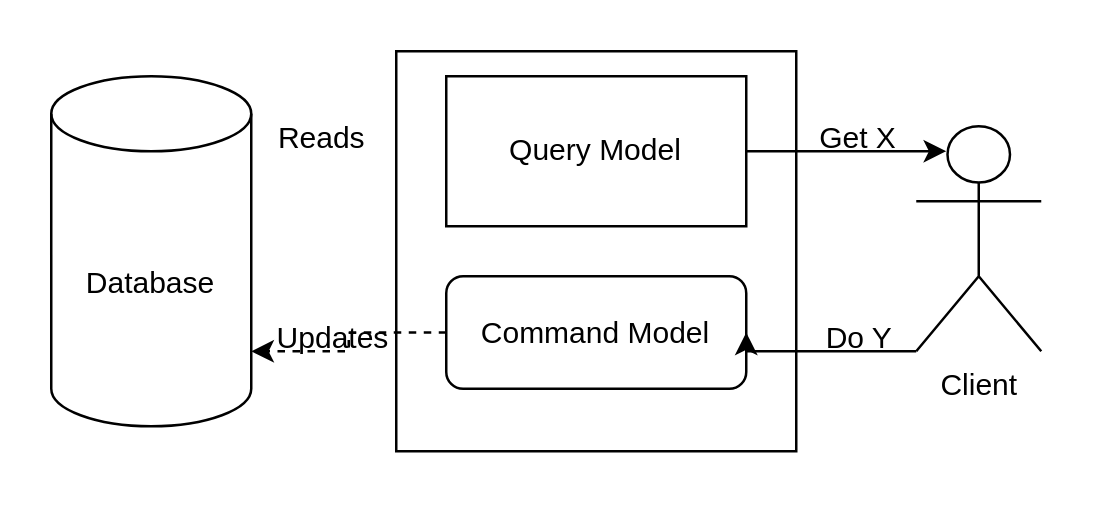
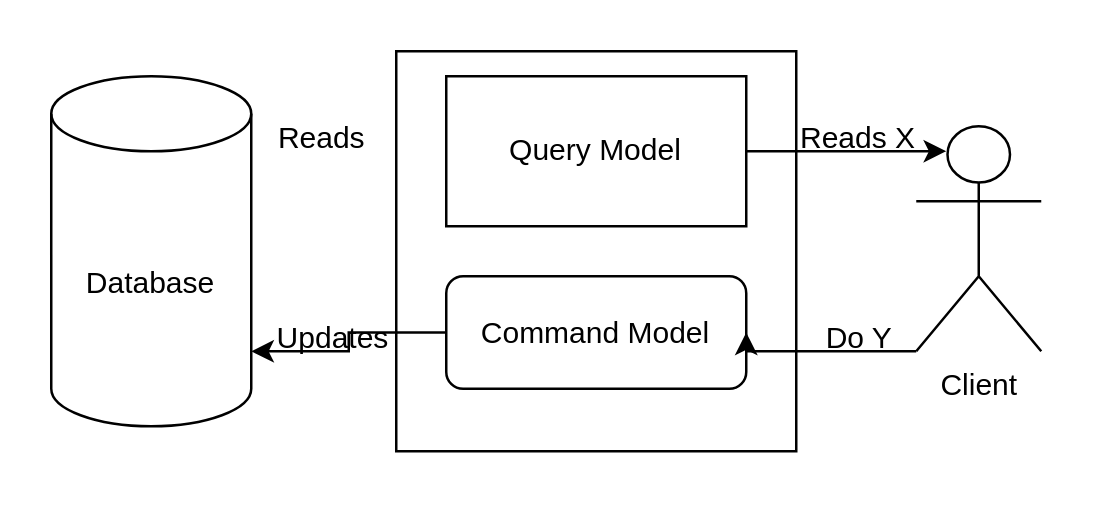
(859, 139) -> (859, 139)
(362, 333) -> (362, 333)
